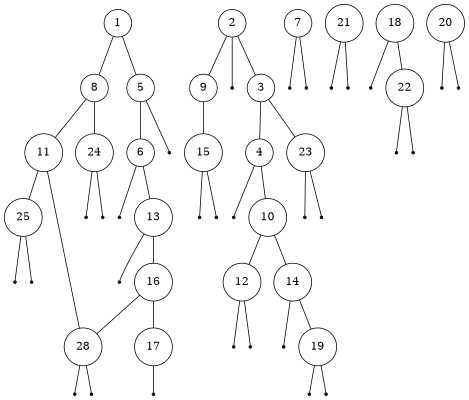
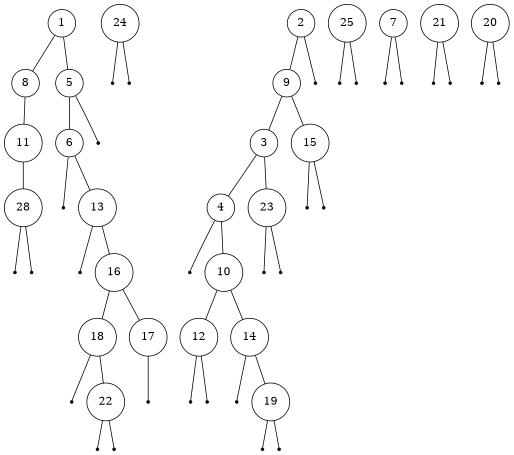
(247, 56) -> (275, 113)
(94, 118) -> none
(33, 185) -> none
(118, 314) -> (106, 305)
